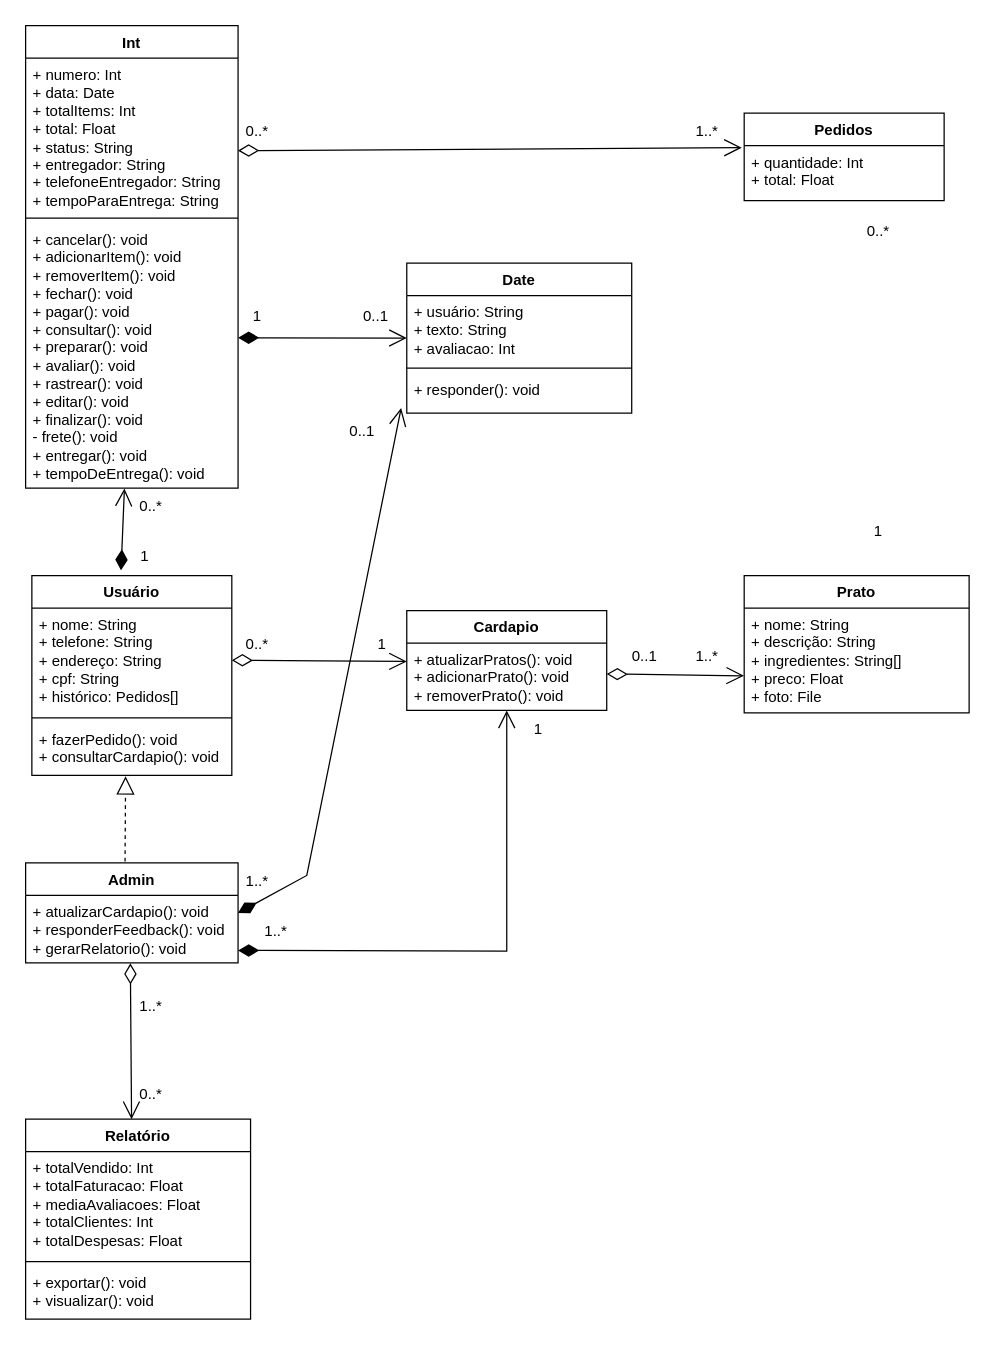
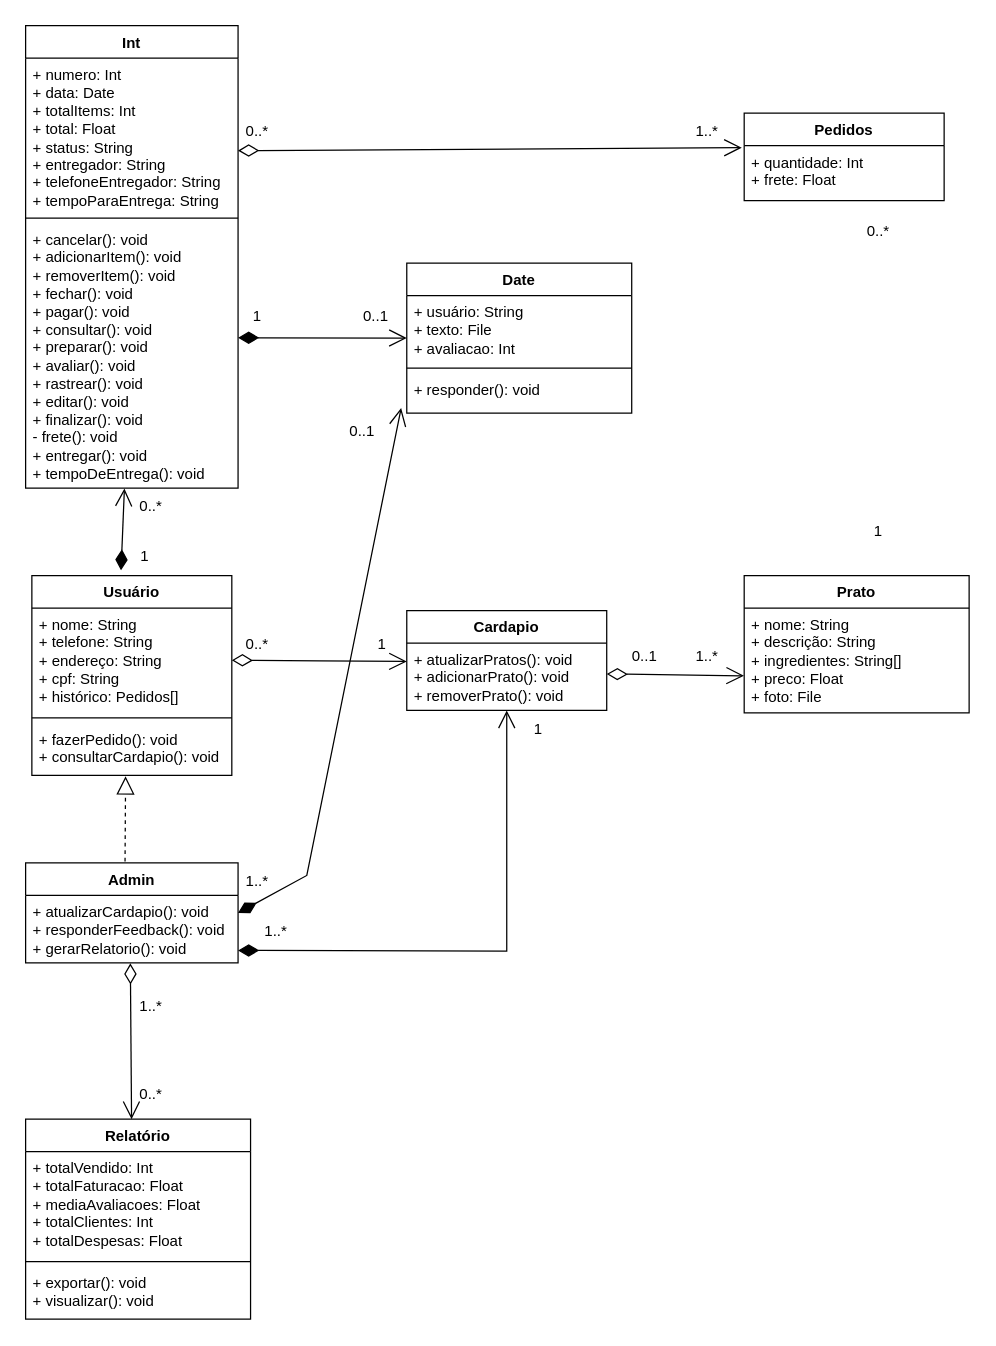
(815, 172) -> (815, 172)
(476, 331) -> (476, 331)
